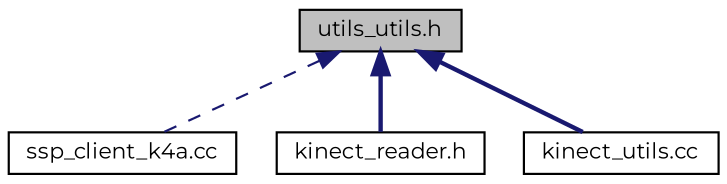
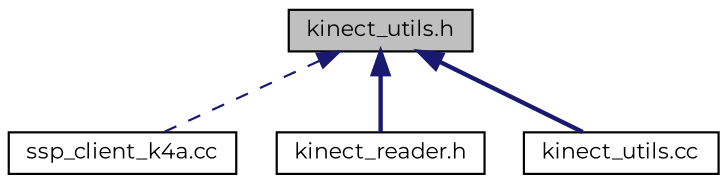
(381, 31) -> (381, 31)
